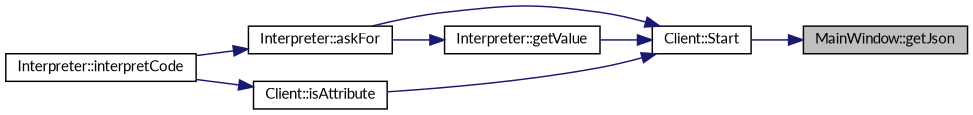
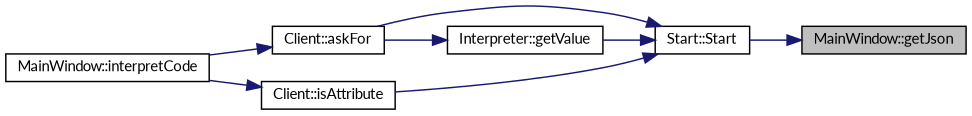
(320, 40) -> (328, 40)
(702, 40) -> (702, 40)
(101, 68) -> (108, 68)
